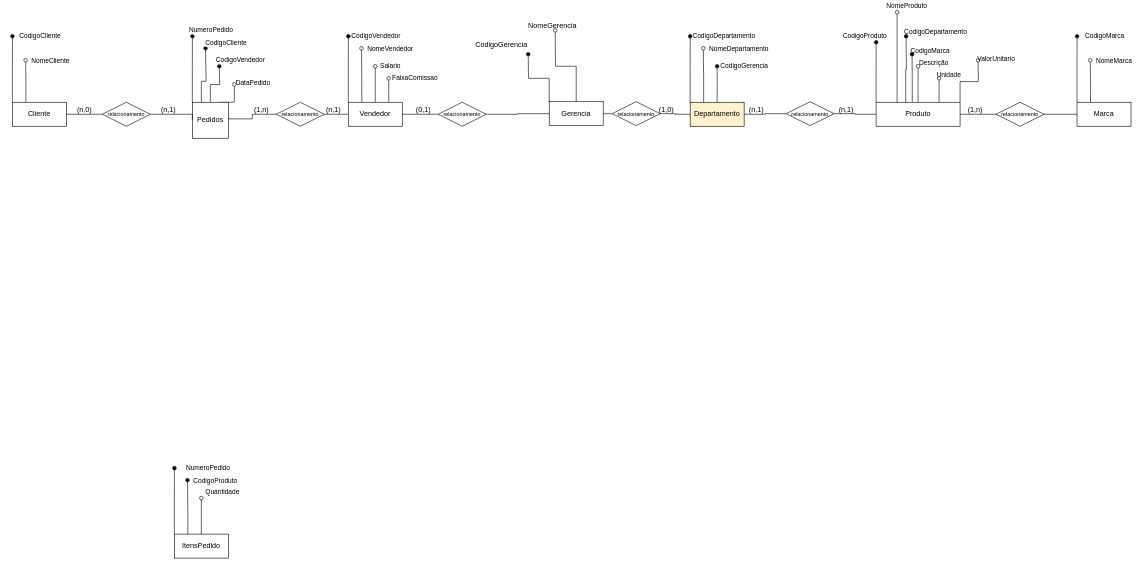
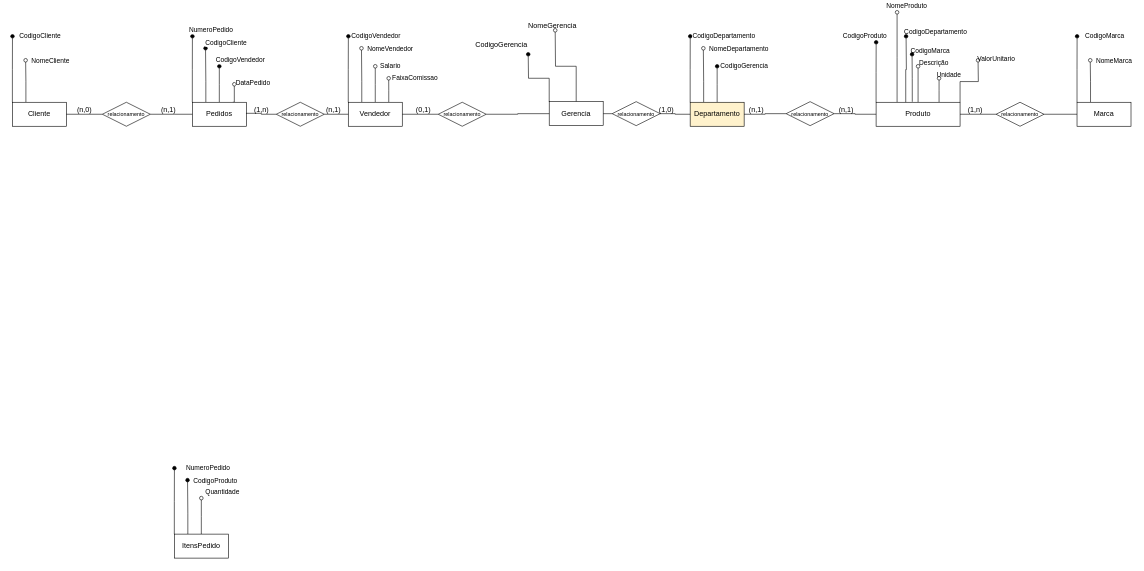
(210, 120) -> (219, 114)
